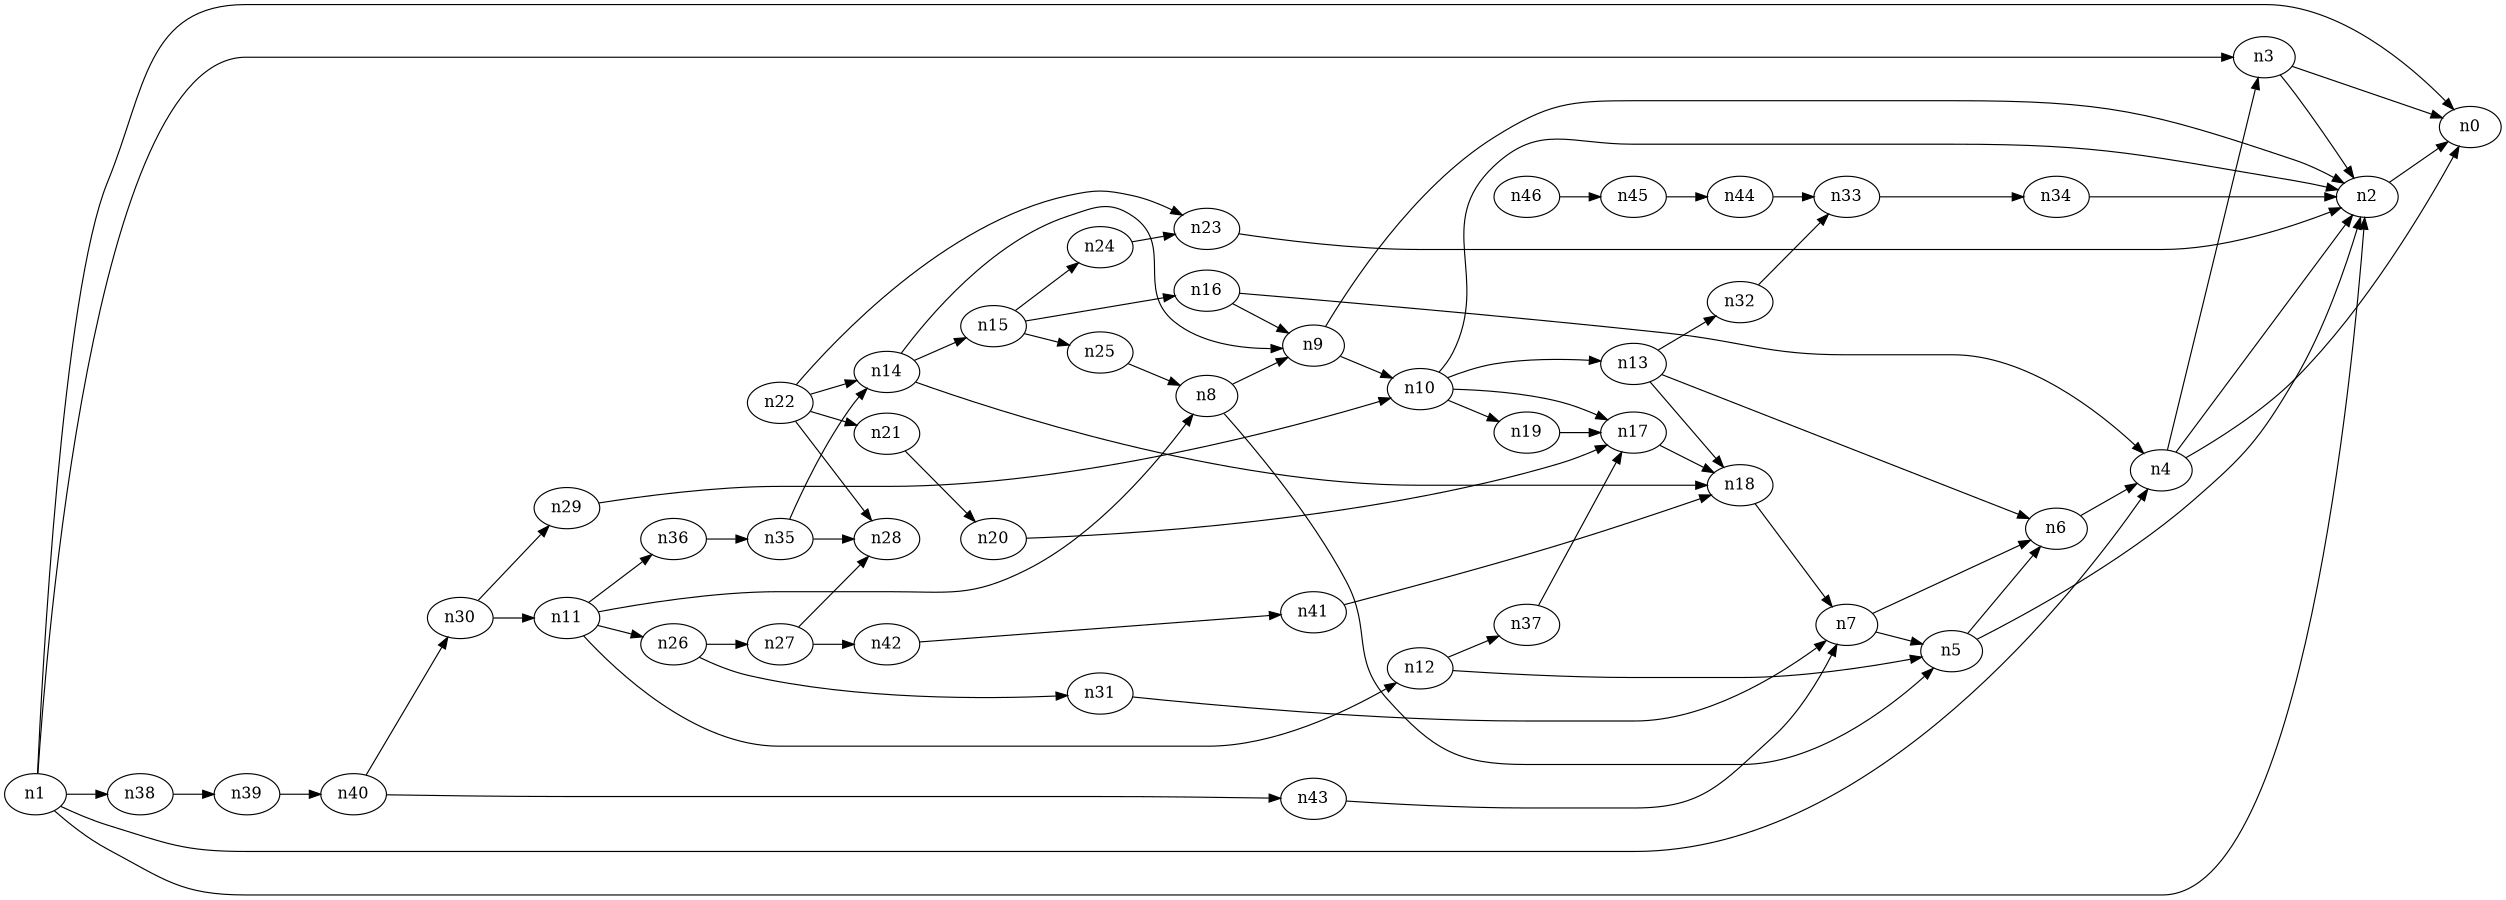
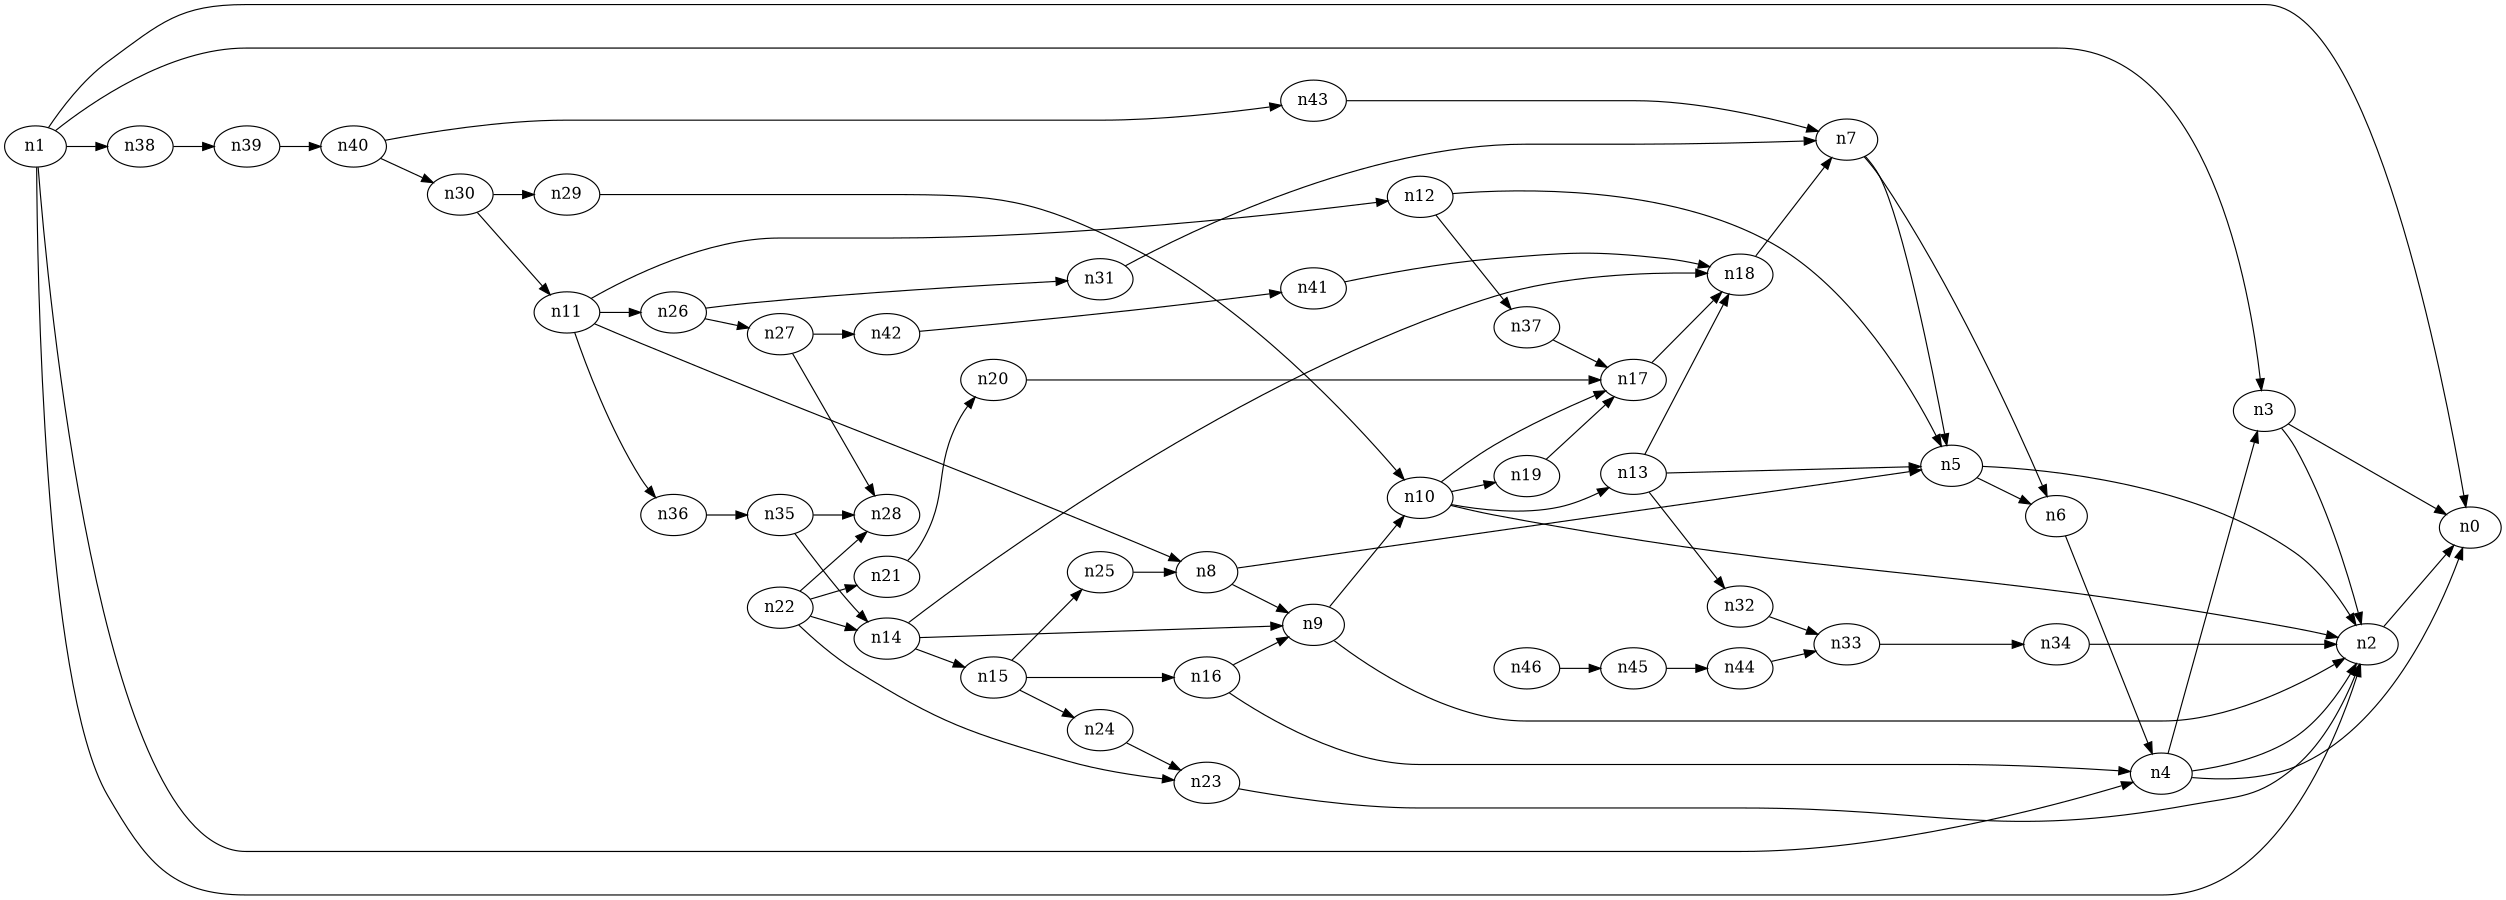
(1840, 444) -> (1788, 470)
